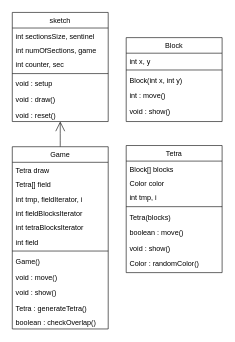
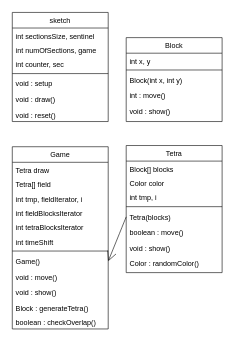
(60, 135) -> none
none -> (117, 239)
(30, 242) -> (38, 242)
(59, 308) -> (58, 308)
